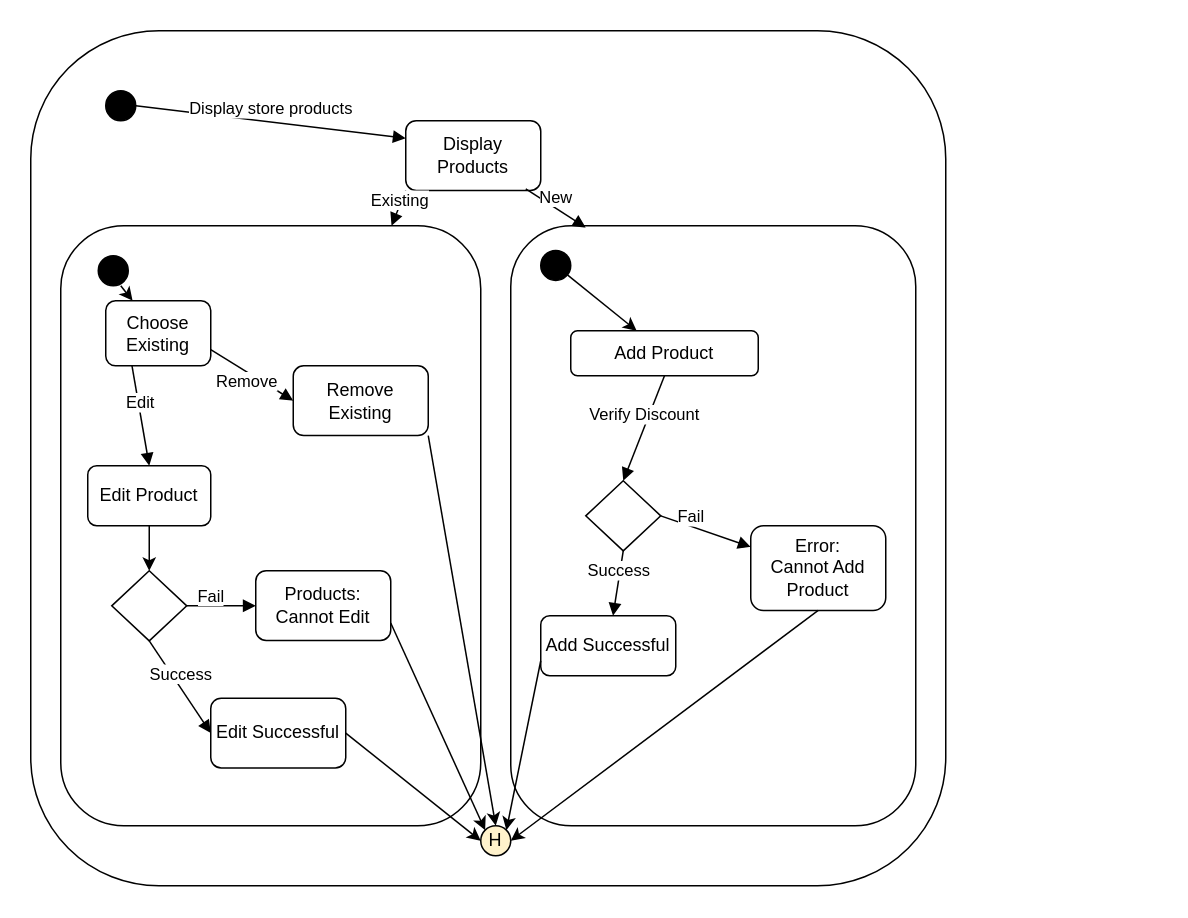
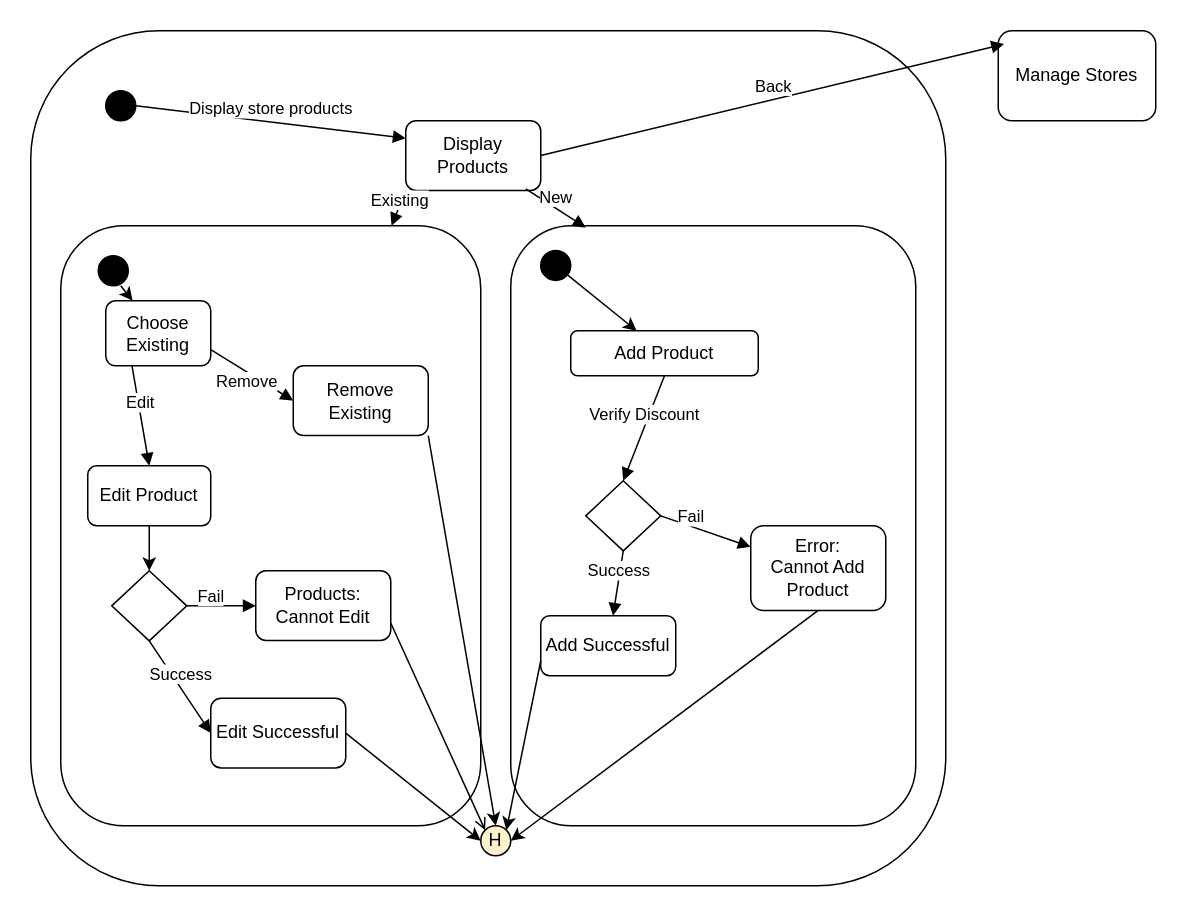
none -> (1077, 76)
none -> (766, 101)
(480, 820) -> (481, 822)
